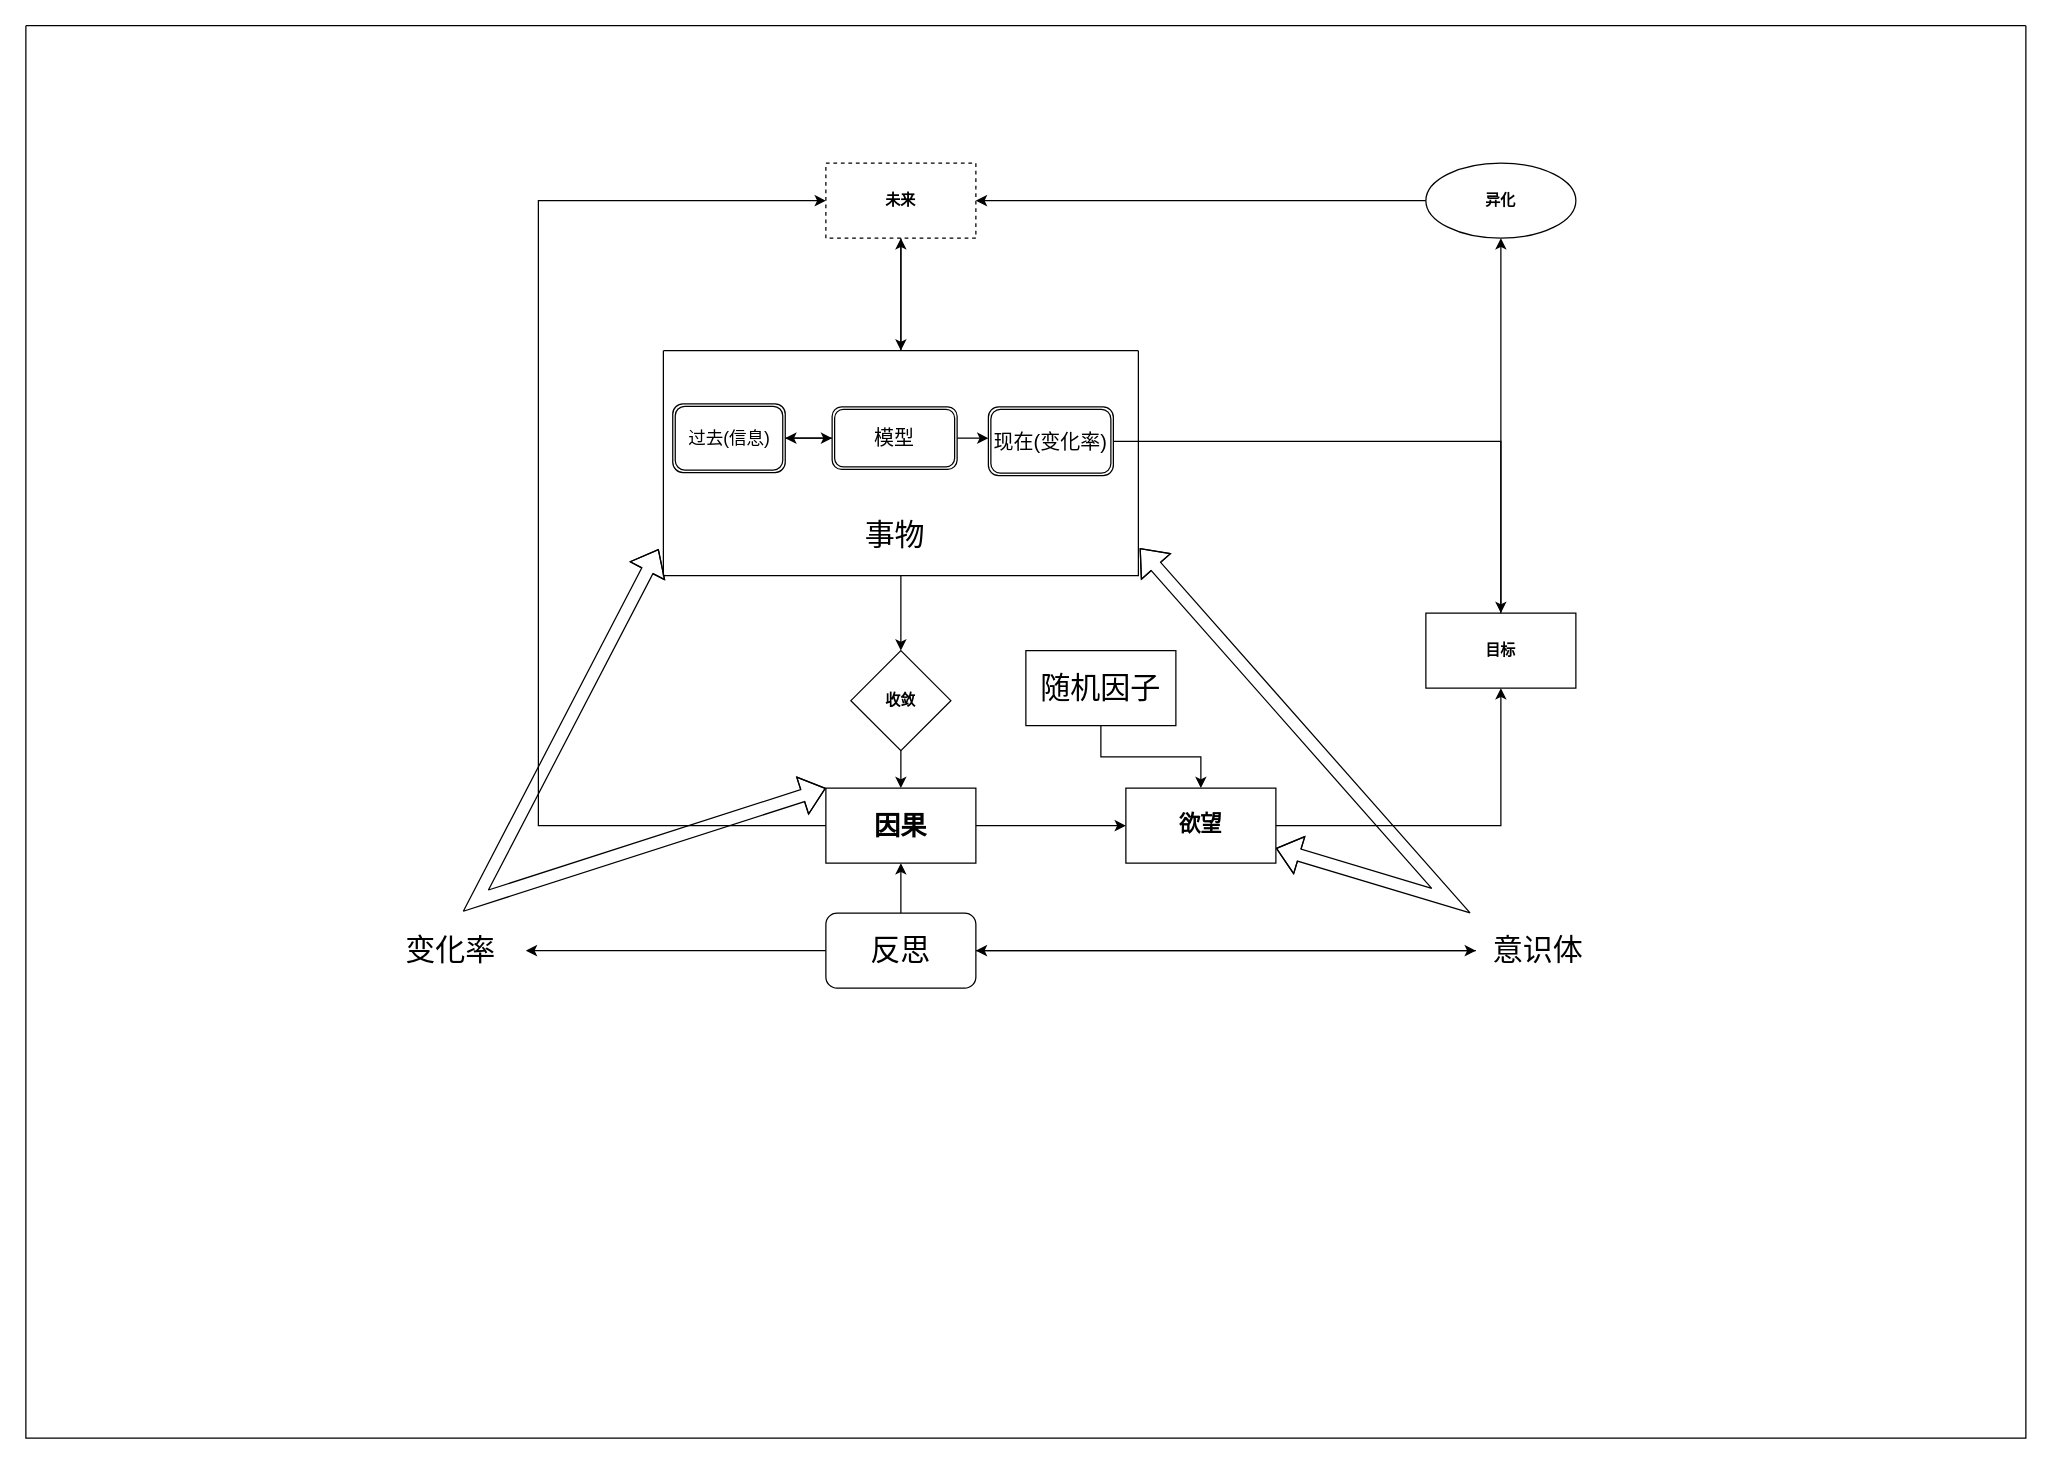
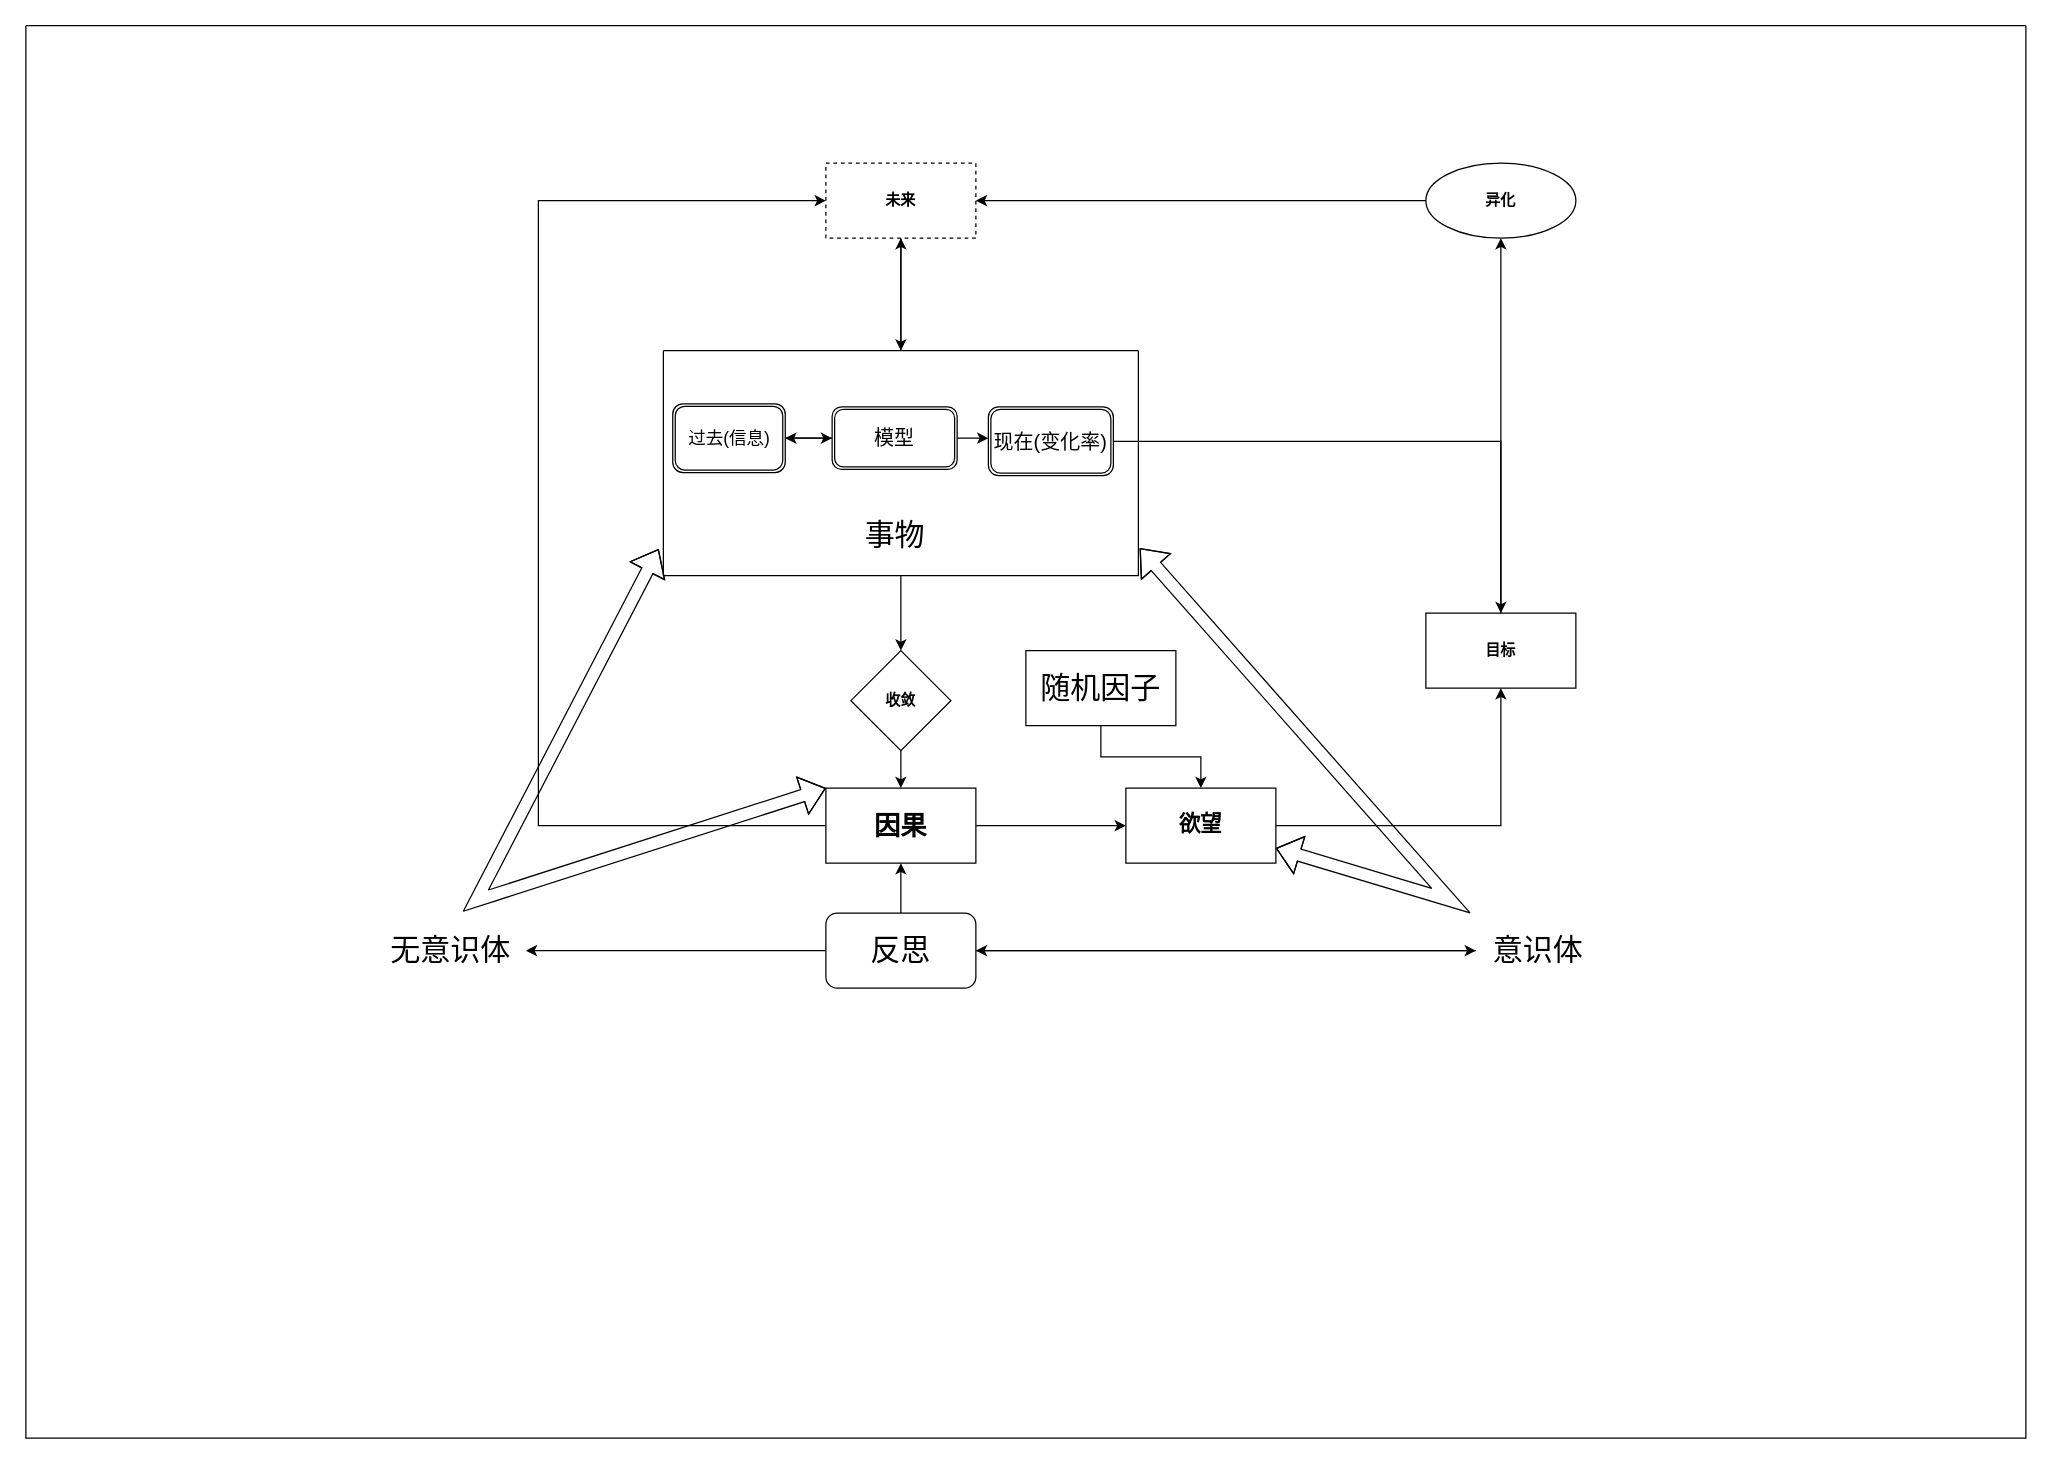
(451, 951) -> (451, 951)
